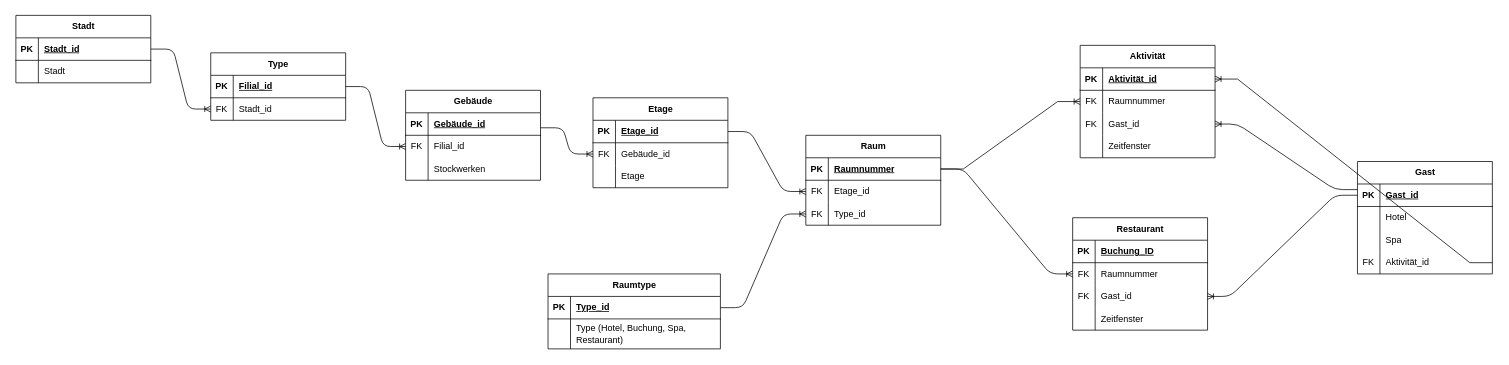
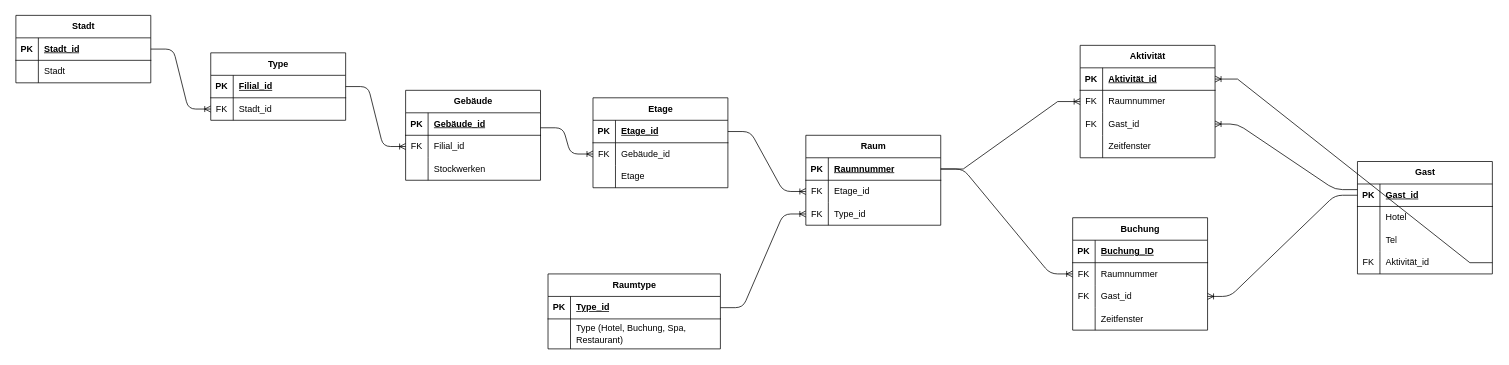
(1141, 229) -> (1141, 229)
(1394, 240) -> (1393, 240)
